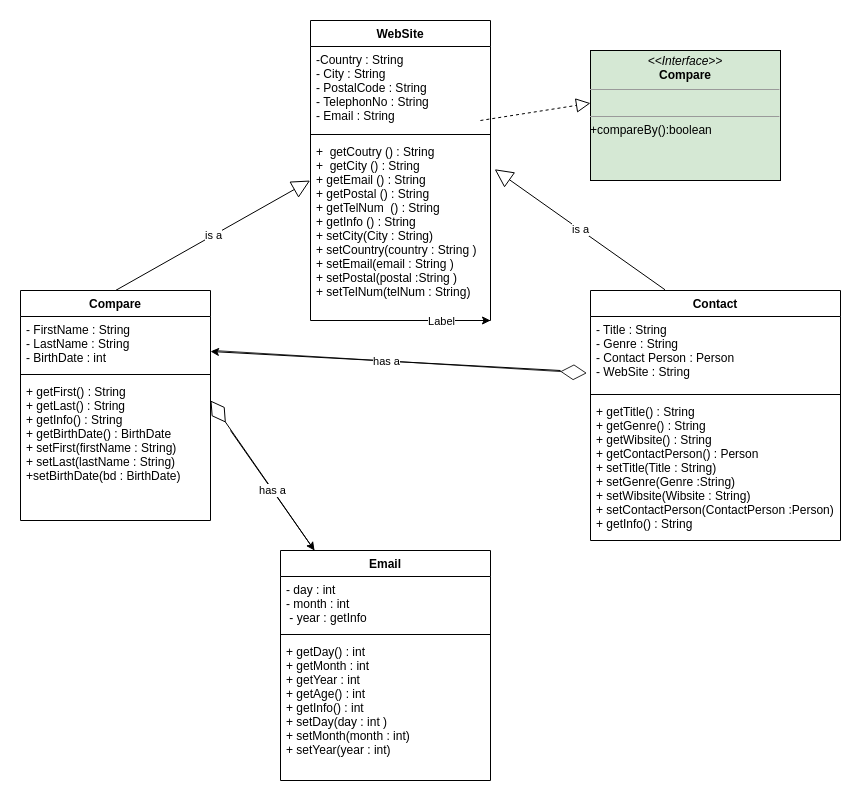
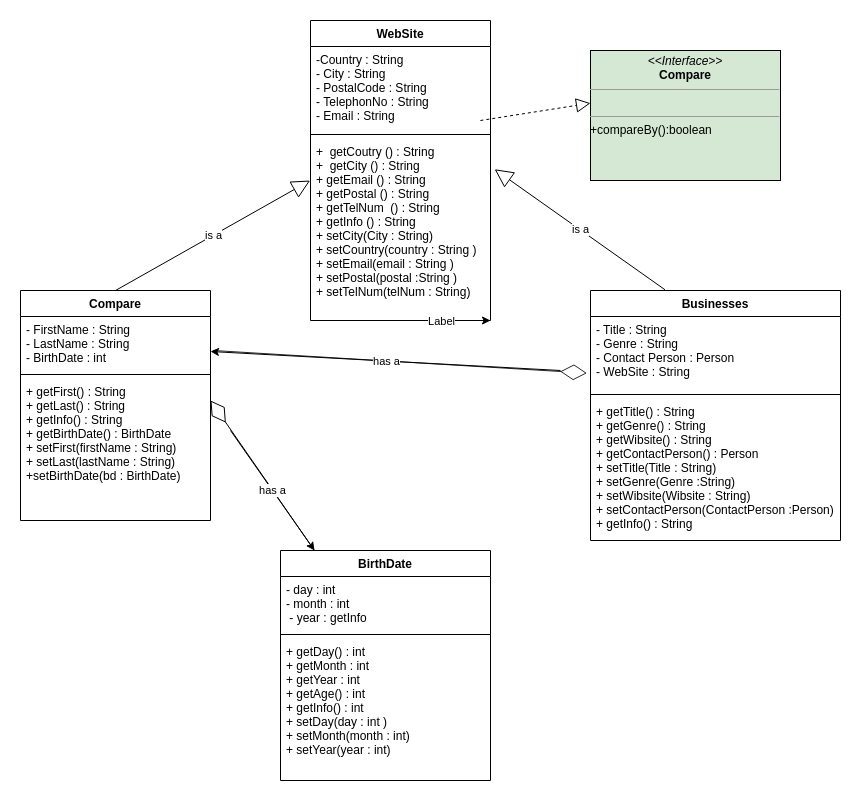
(715, 304) -> (715, 304)
(385, 564) -> (385, 564)
